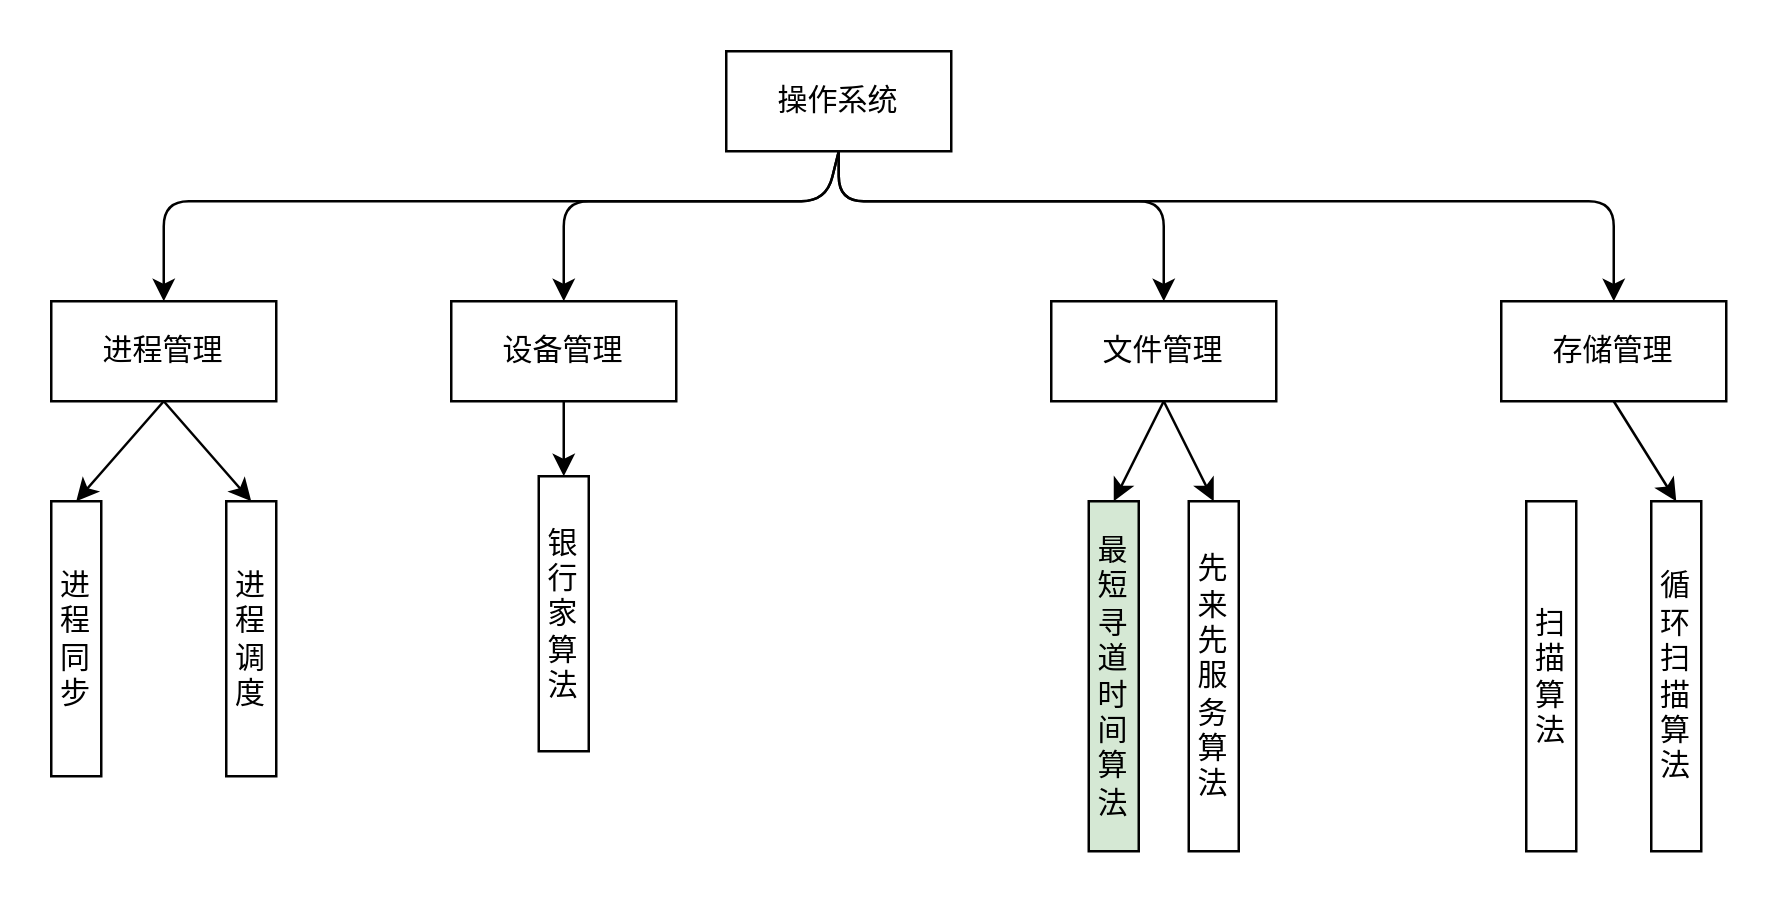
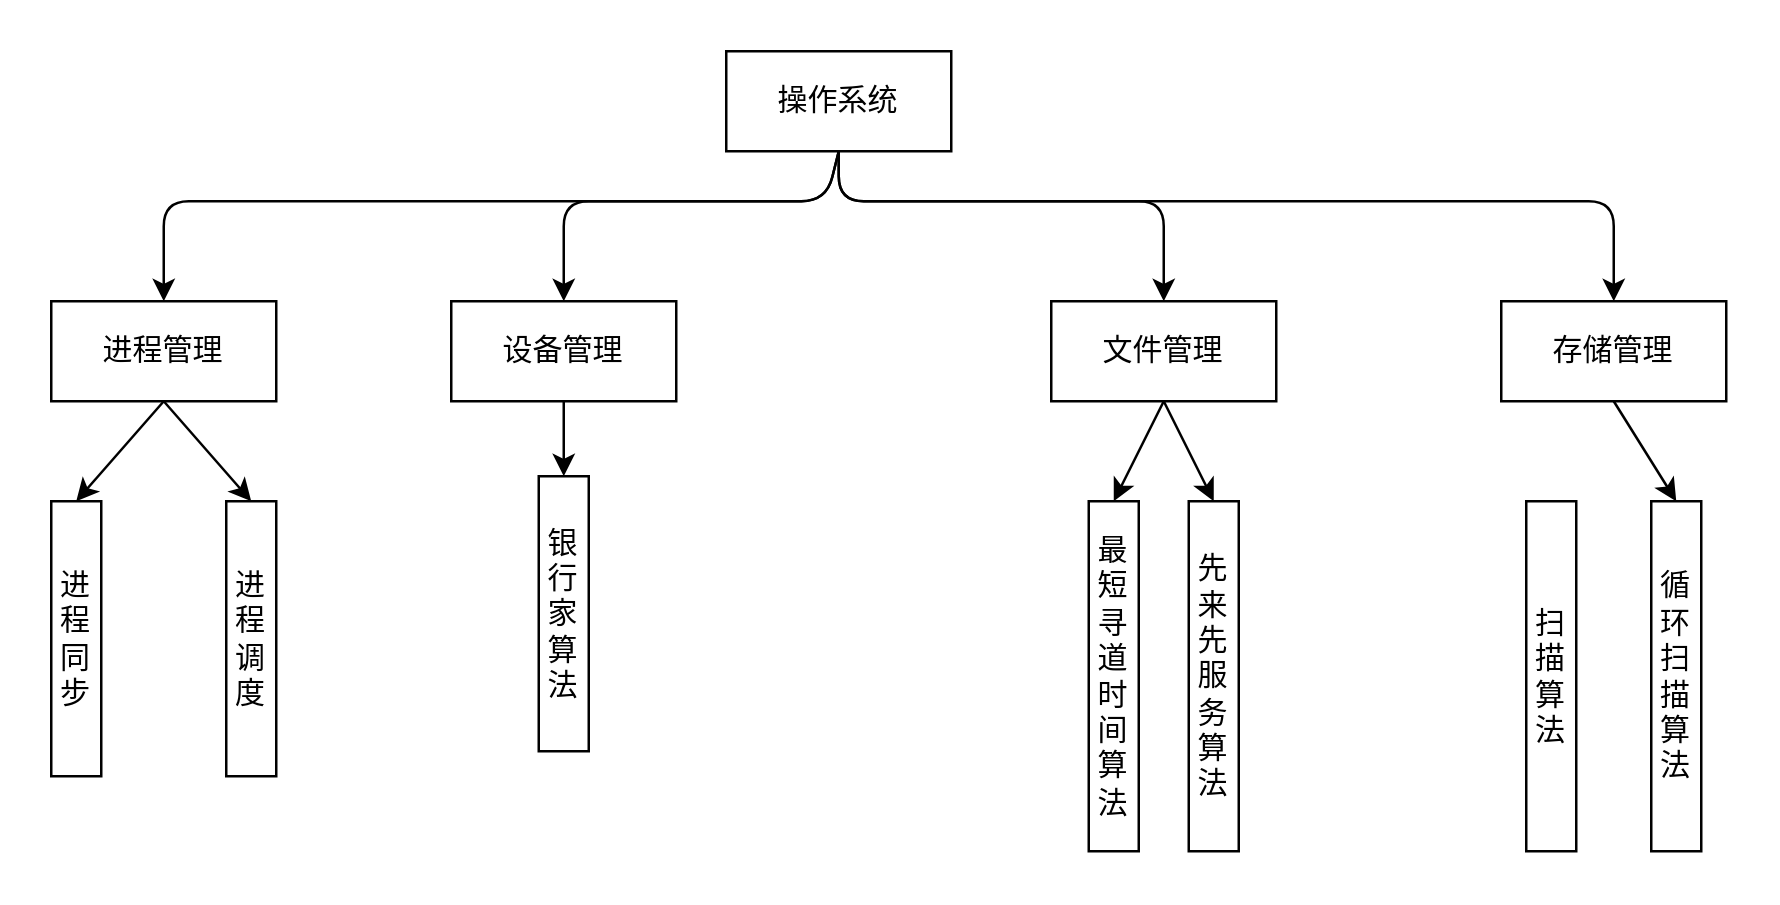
(1114, 676) -> (1114, 676)
